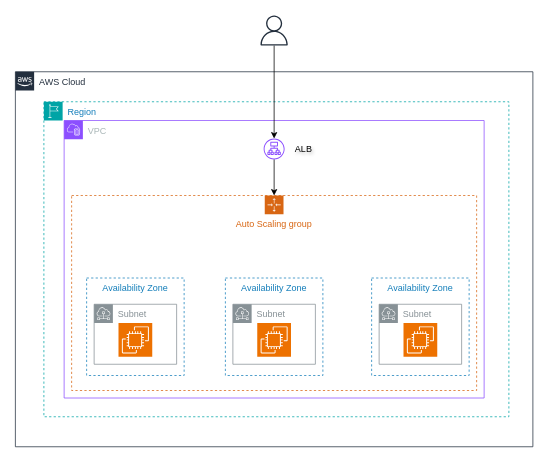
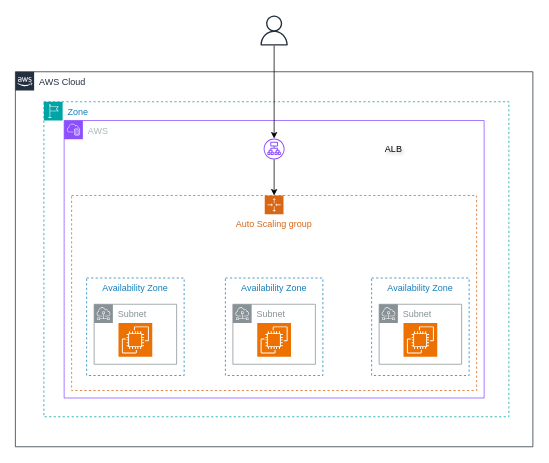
(82, 112) -> (78, 112)
(96, 131) -> (96, 131)
(303, 149) -> (393, 149)
